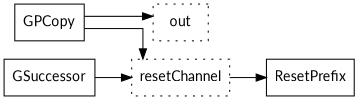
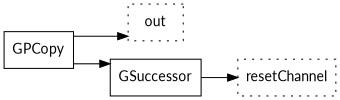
(124, 29) -> (87, 64)
(310, 78) -> none
